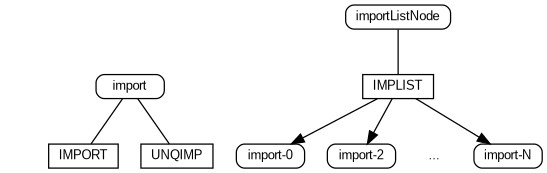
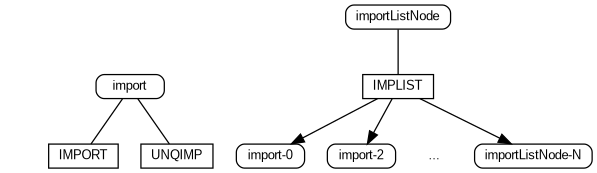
(508, 156) -> (533, 156)
